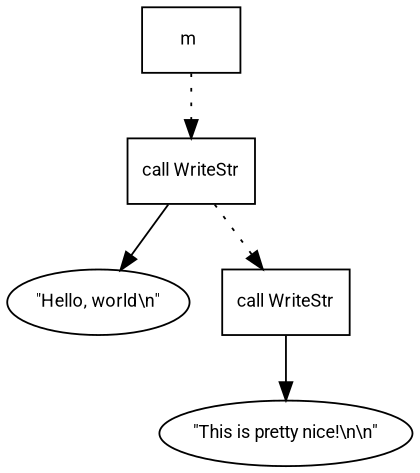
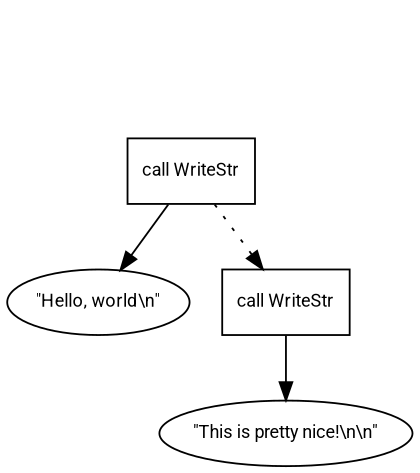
(191, 40) -> none
